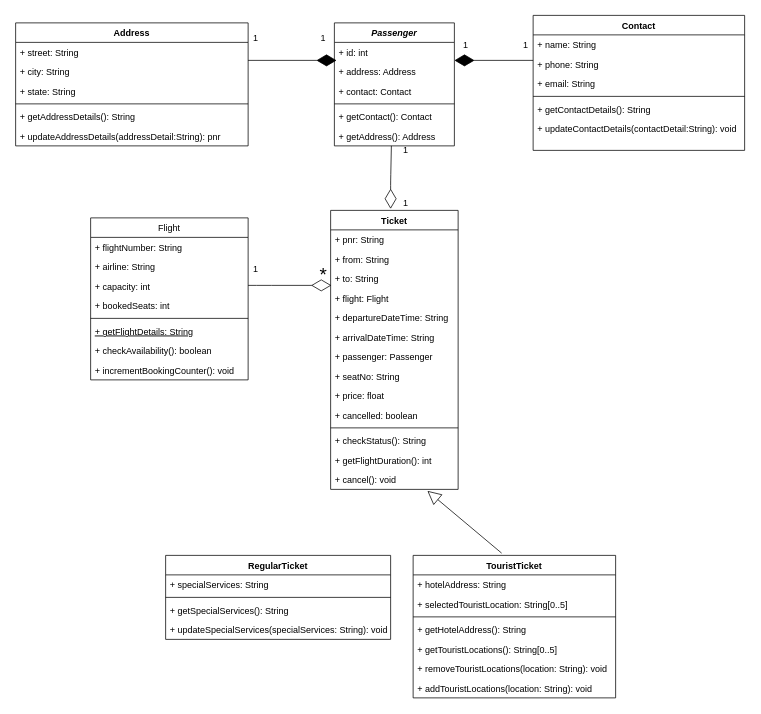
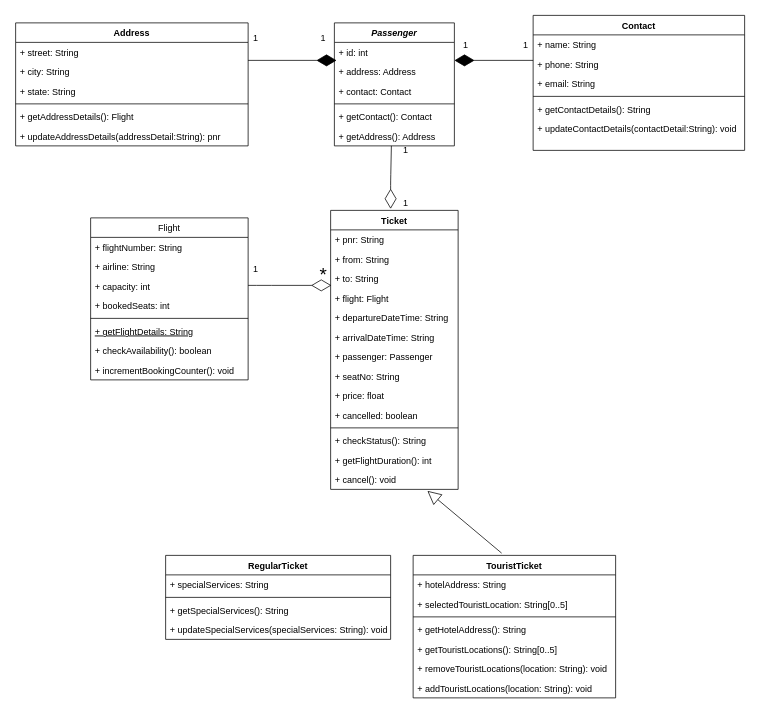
(86, 117) -> (84, 117)
